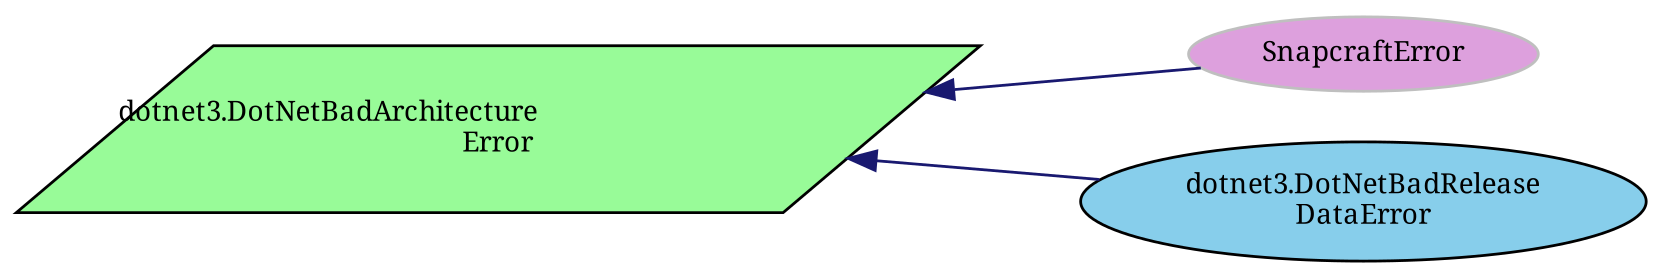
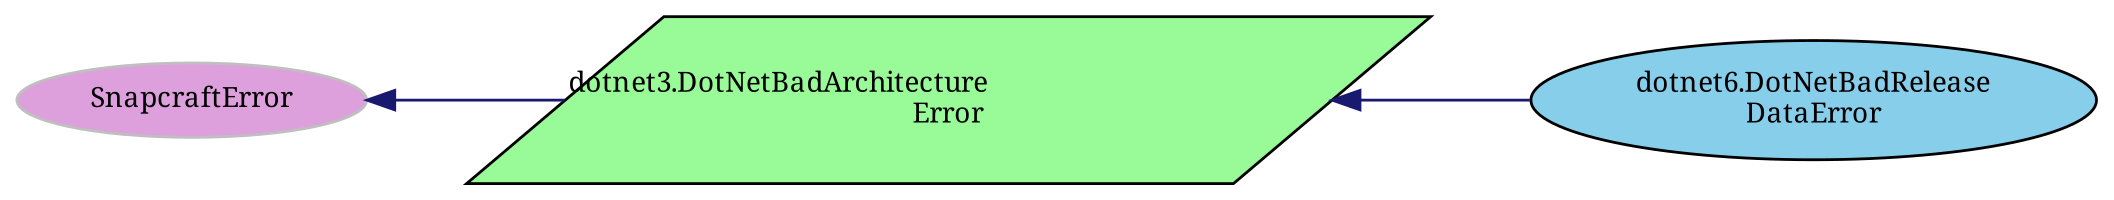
(1078, 79) -> (480, 100)
(1363, 202) -> (1814, 100)
